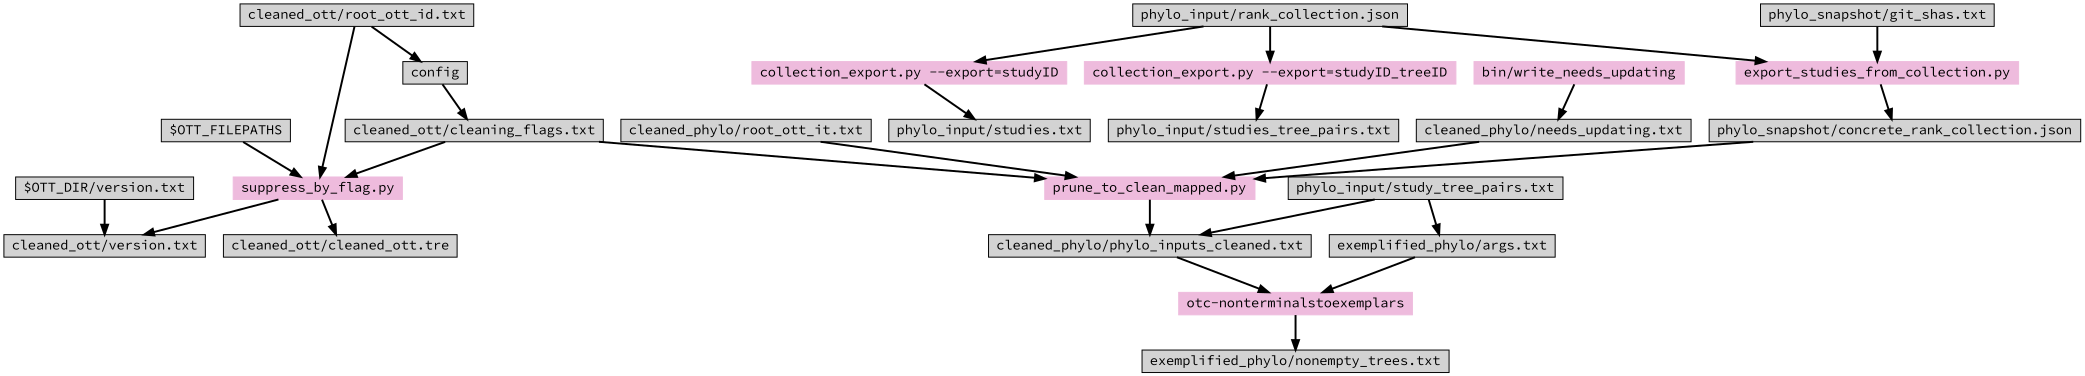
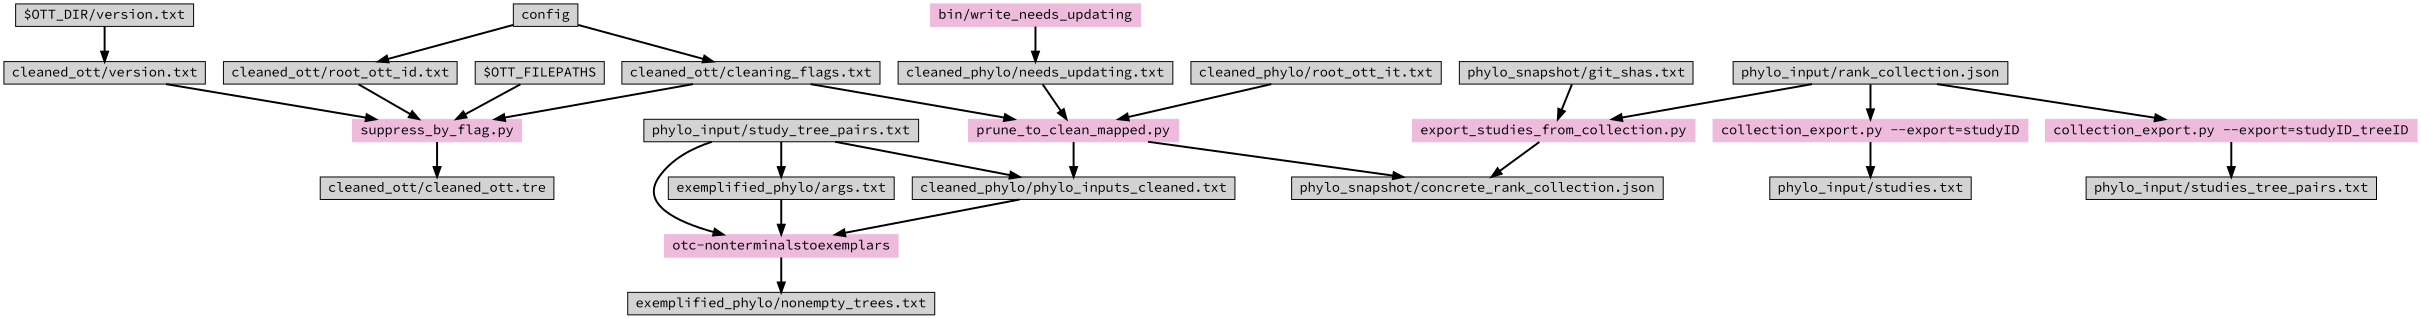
(392, 41) -> (450, 42)
(1509, 160) -> (1271, 159)
none -> (654, 190)
(216, 216) -> (266, 101)
